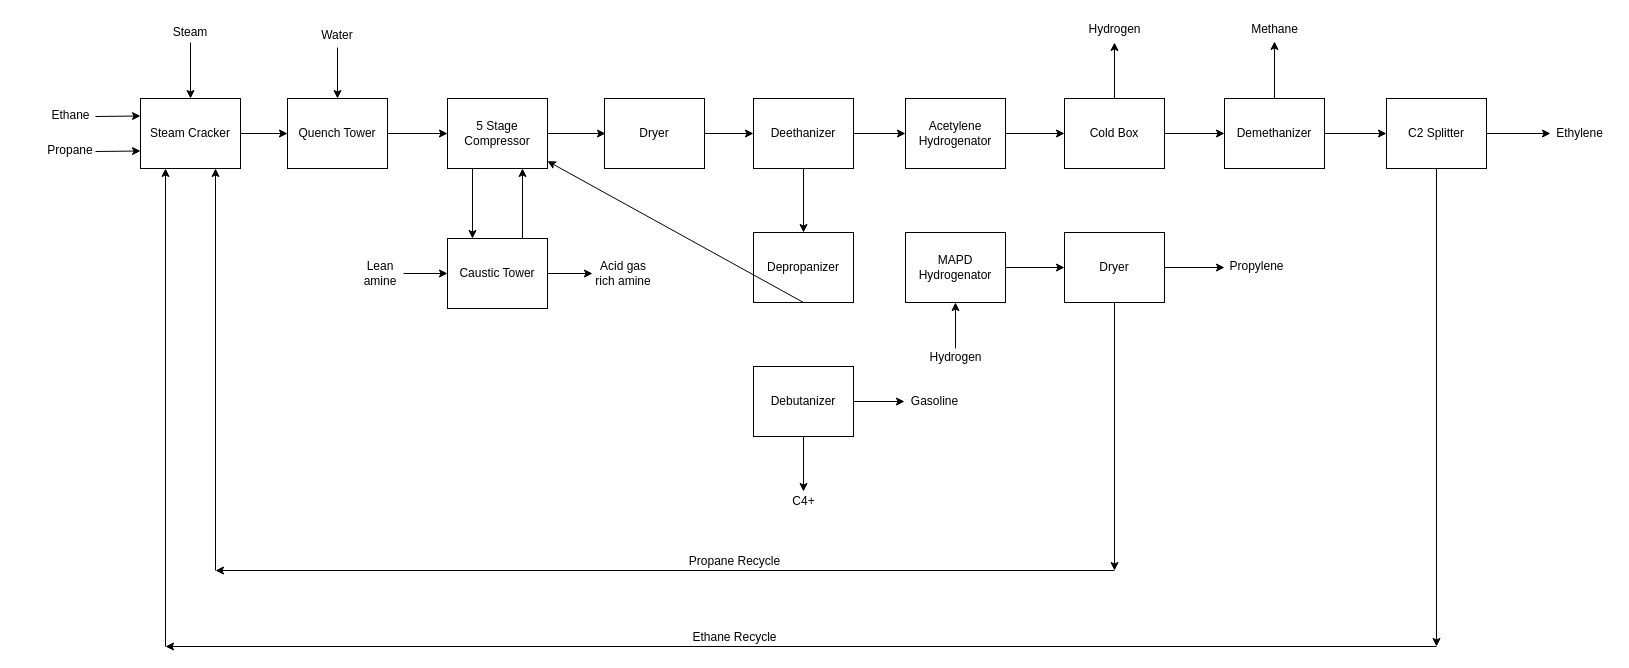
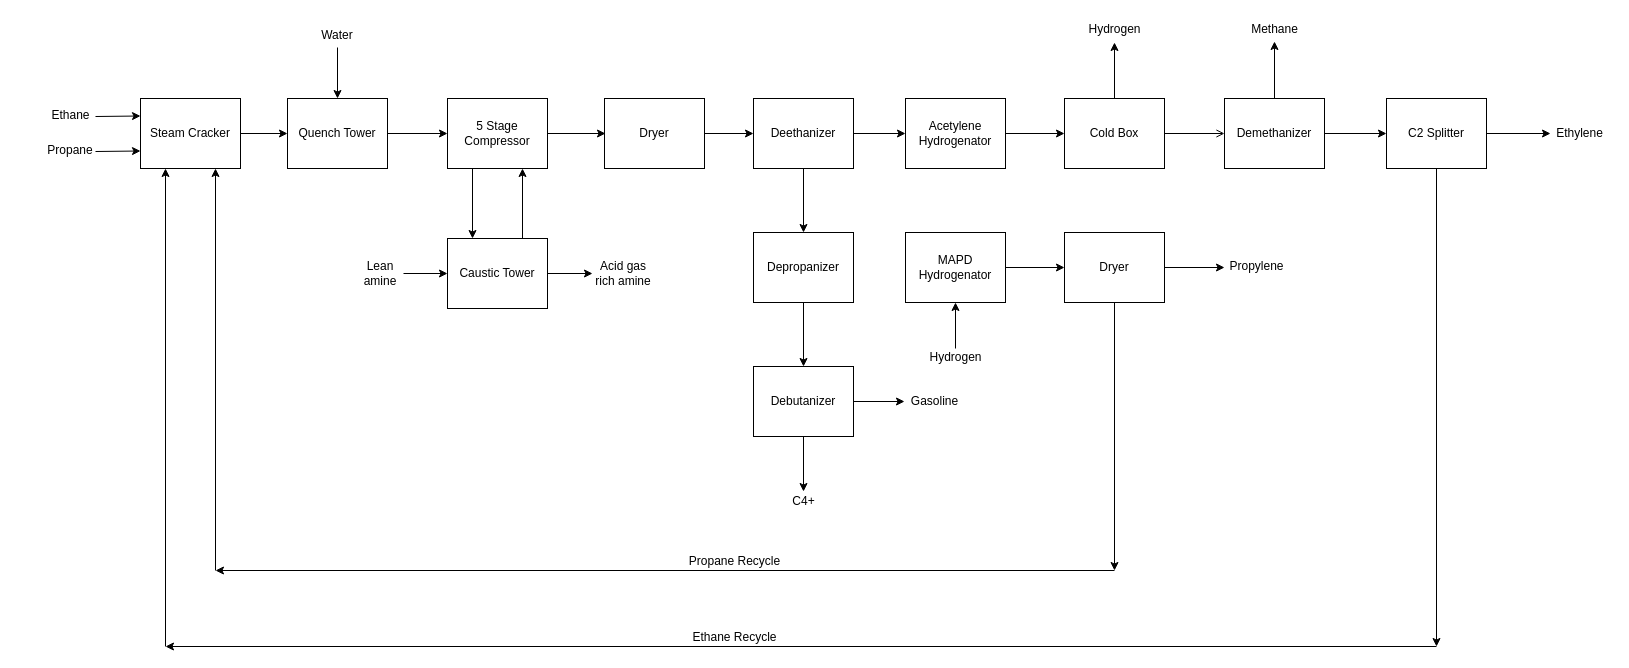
(191, 33) -> none
(191, 67) -> none
(1216, 134) -> (1217, 134)
(678, 233) -> (804, 331)
